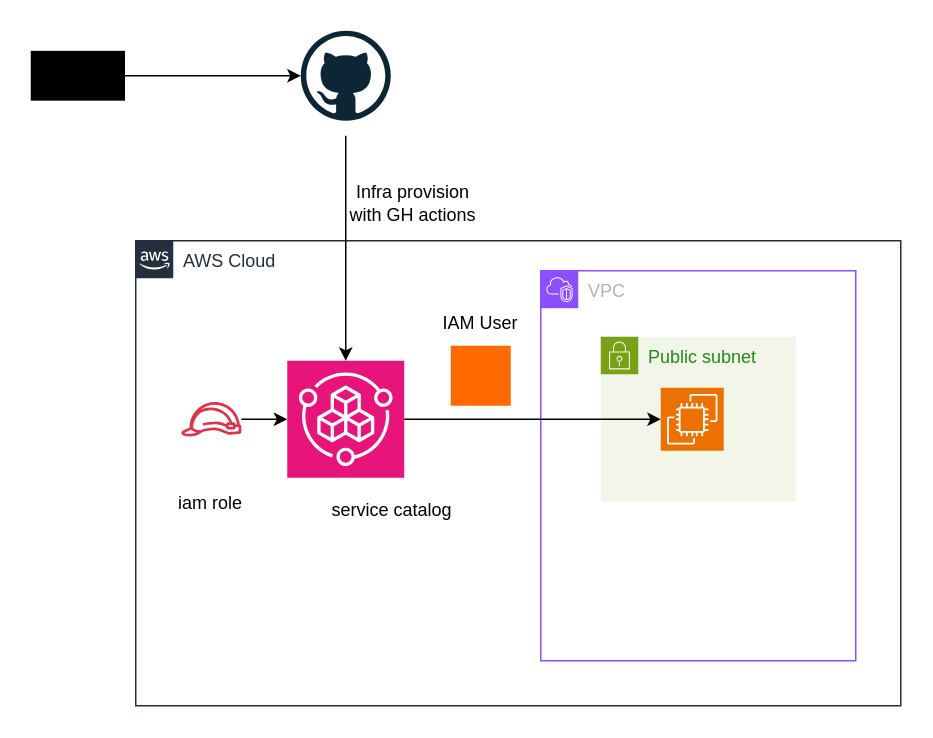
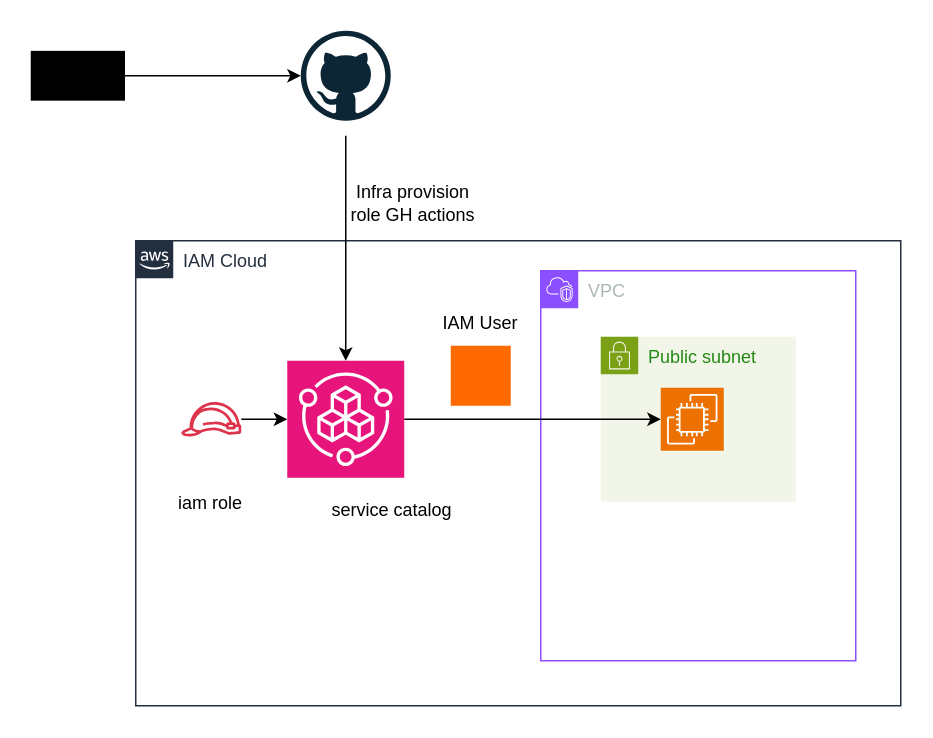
(413, 203) -> (413, 203)
(224, 262) -> (224, 262)
